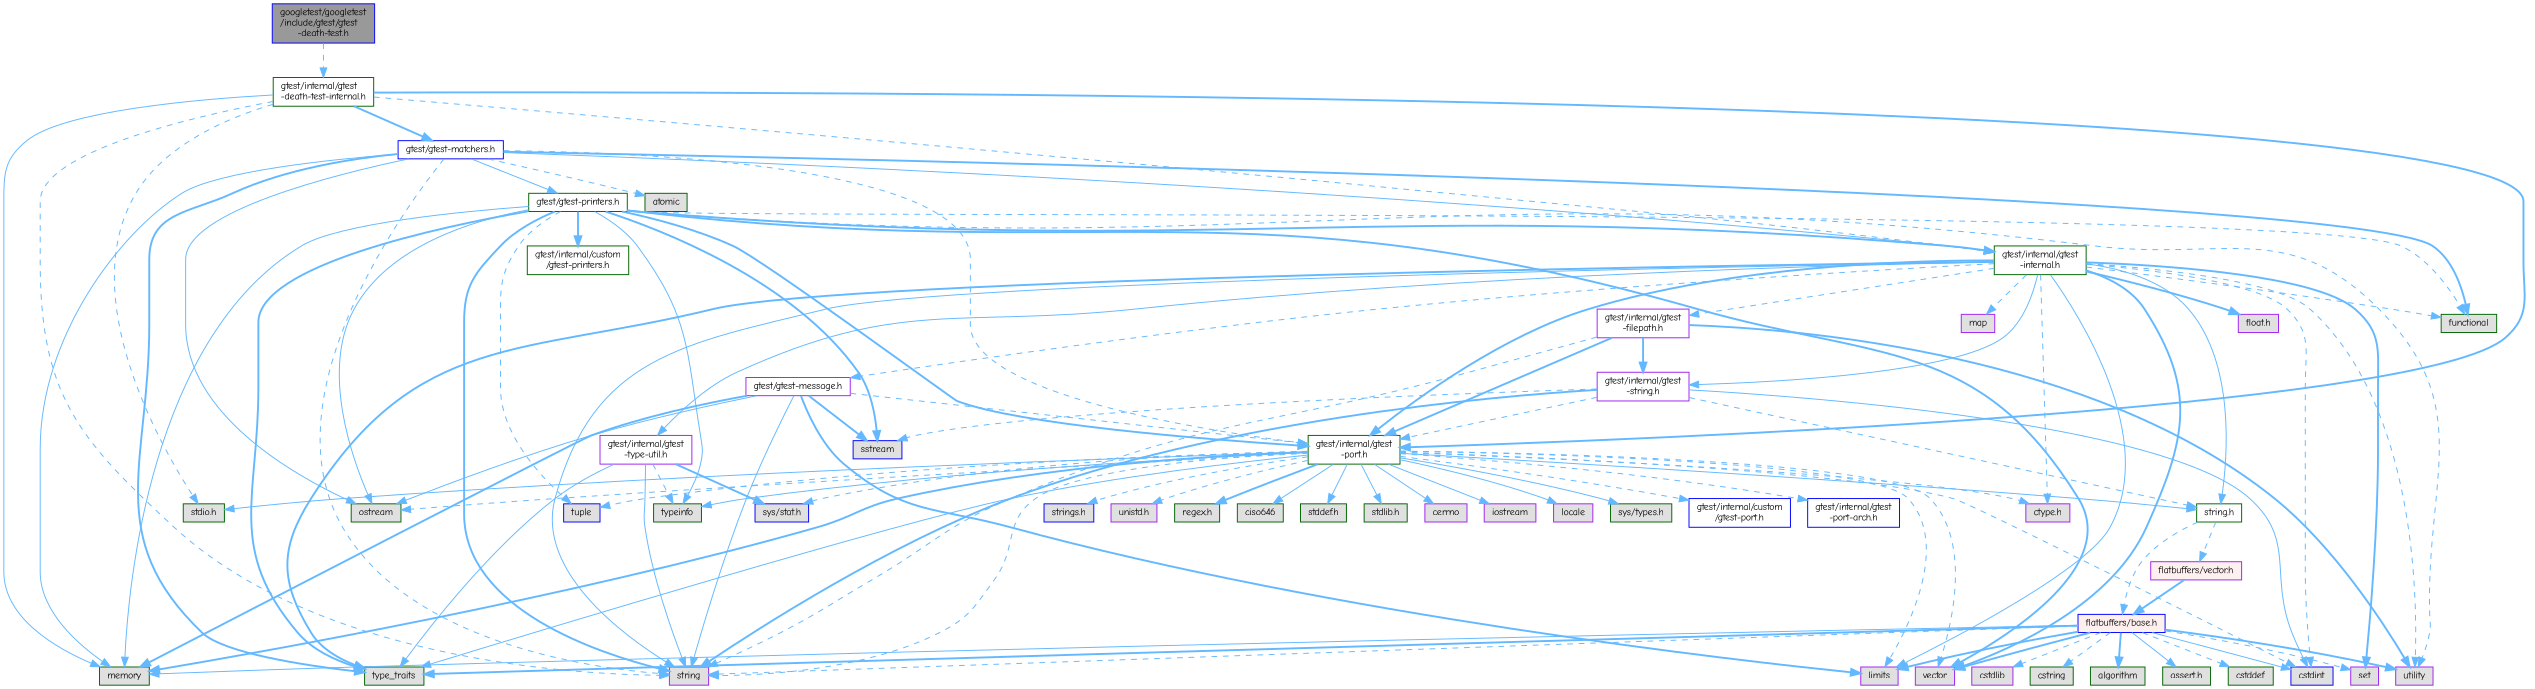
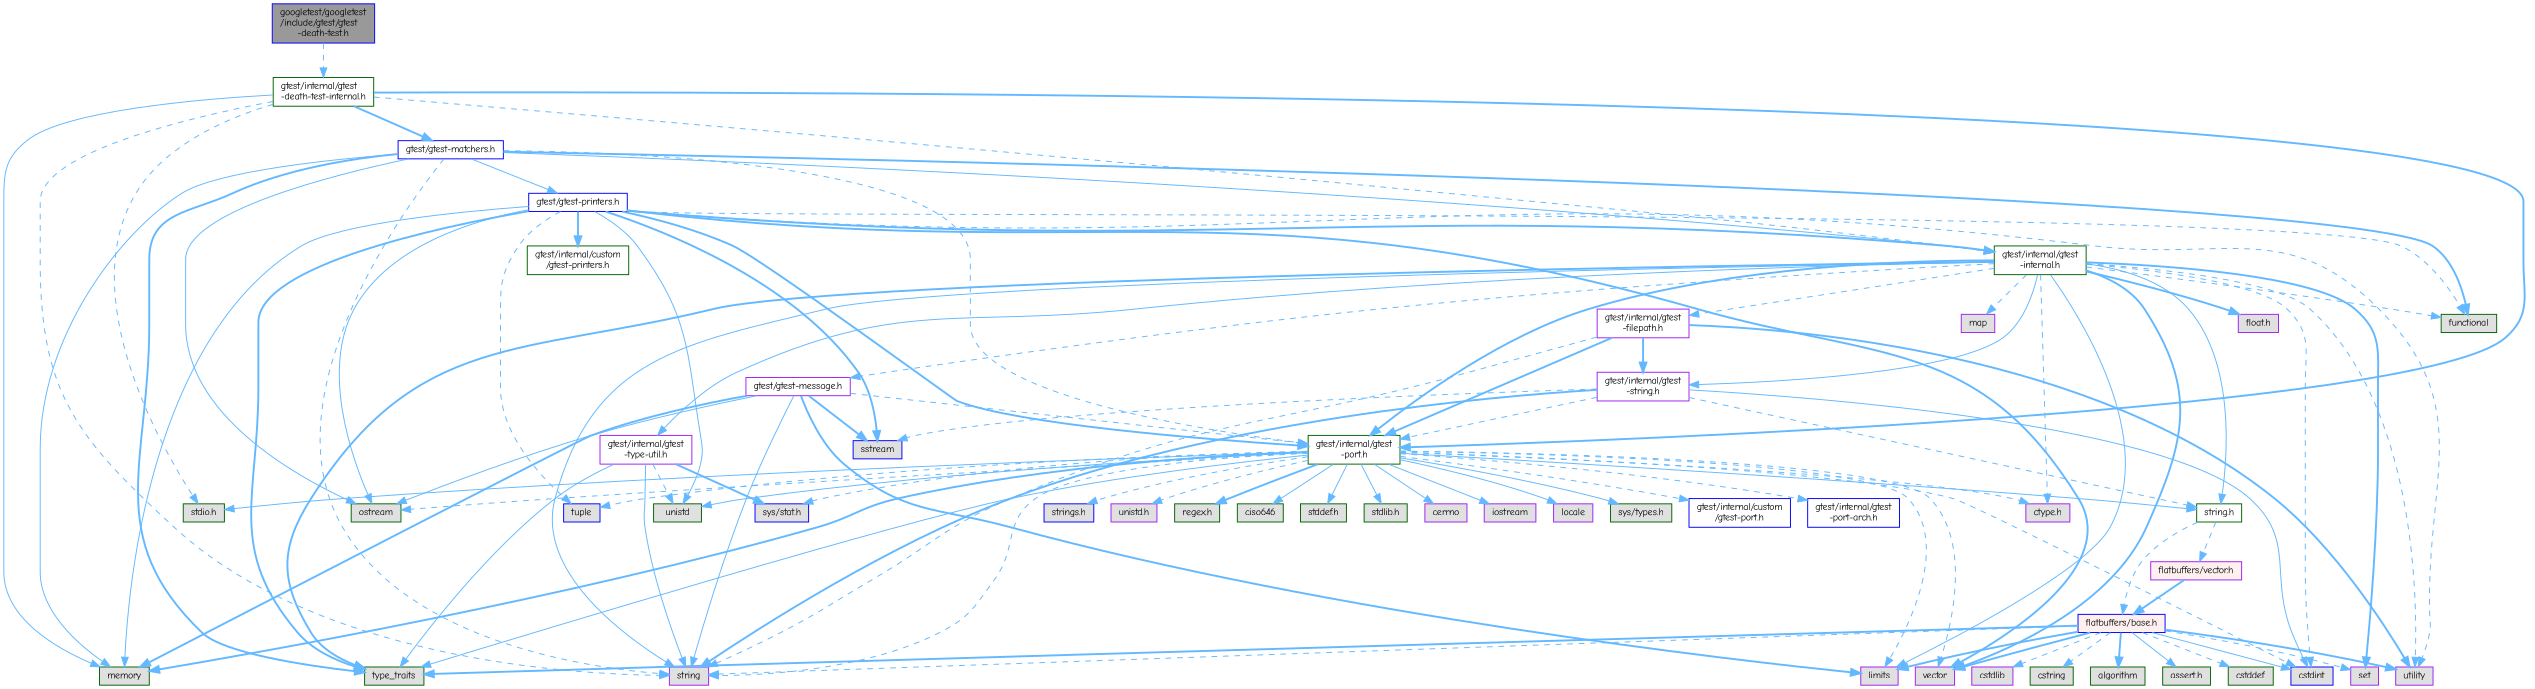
(578, 202) -> (578, 202)
(666, 202) -> none
(464, 460) -> none
(678, 513) -> (678, 513)
(1118, 647) -> none
